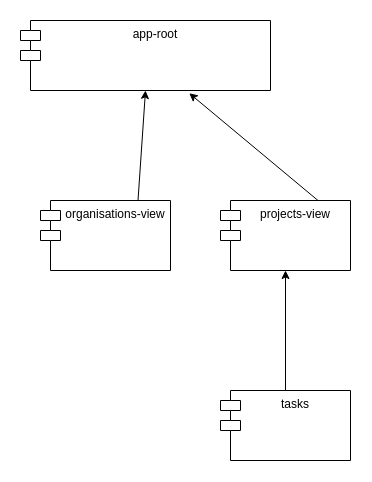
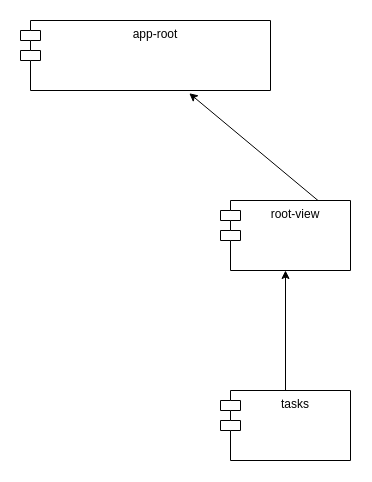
(142, 149) -> none
(295, 214) -> (295, 214)
(106, 236) -> none
